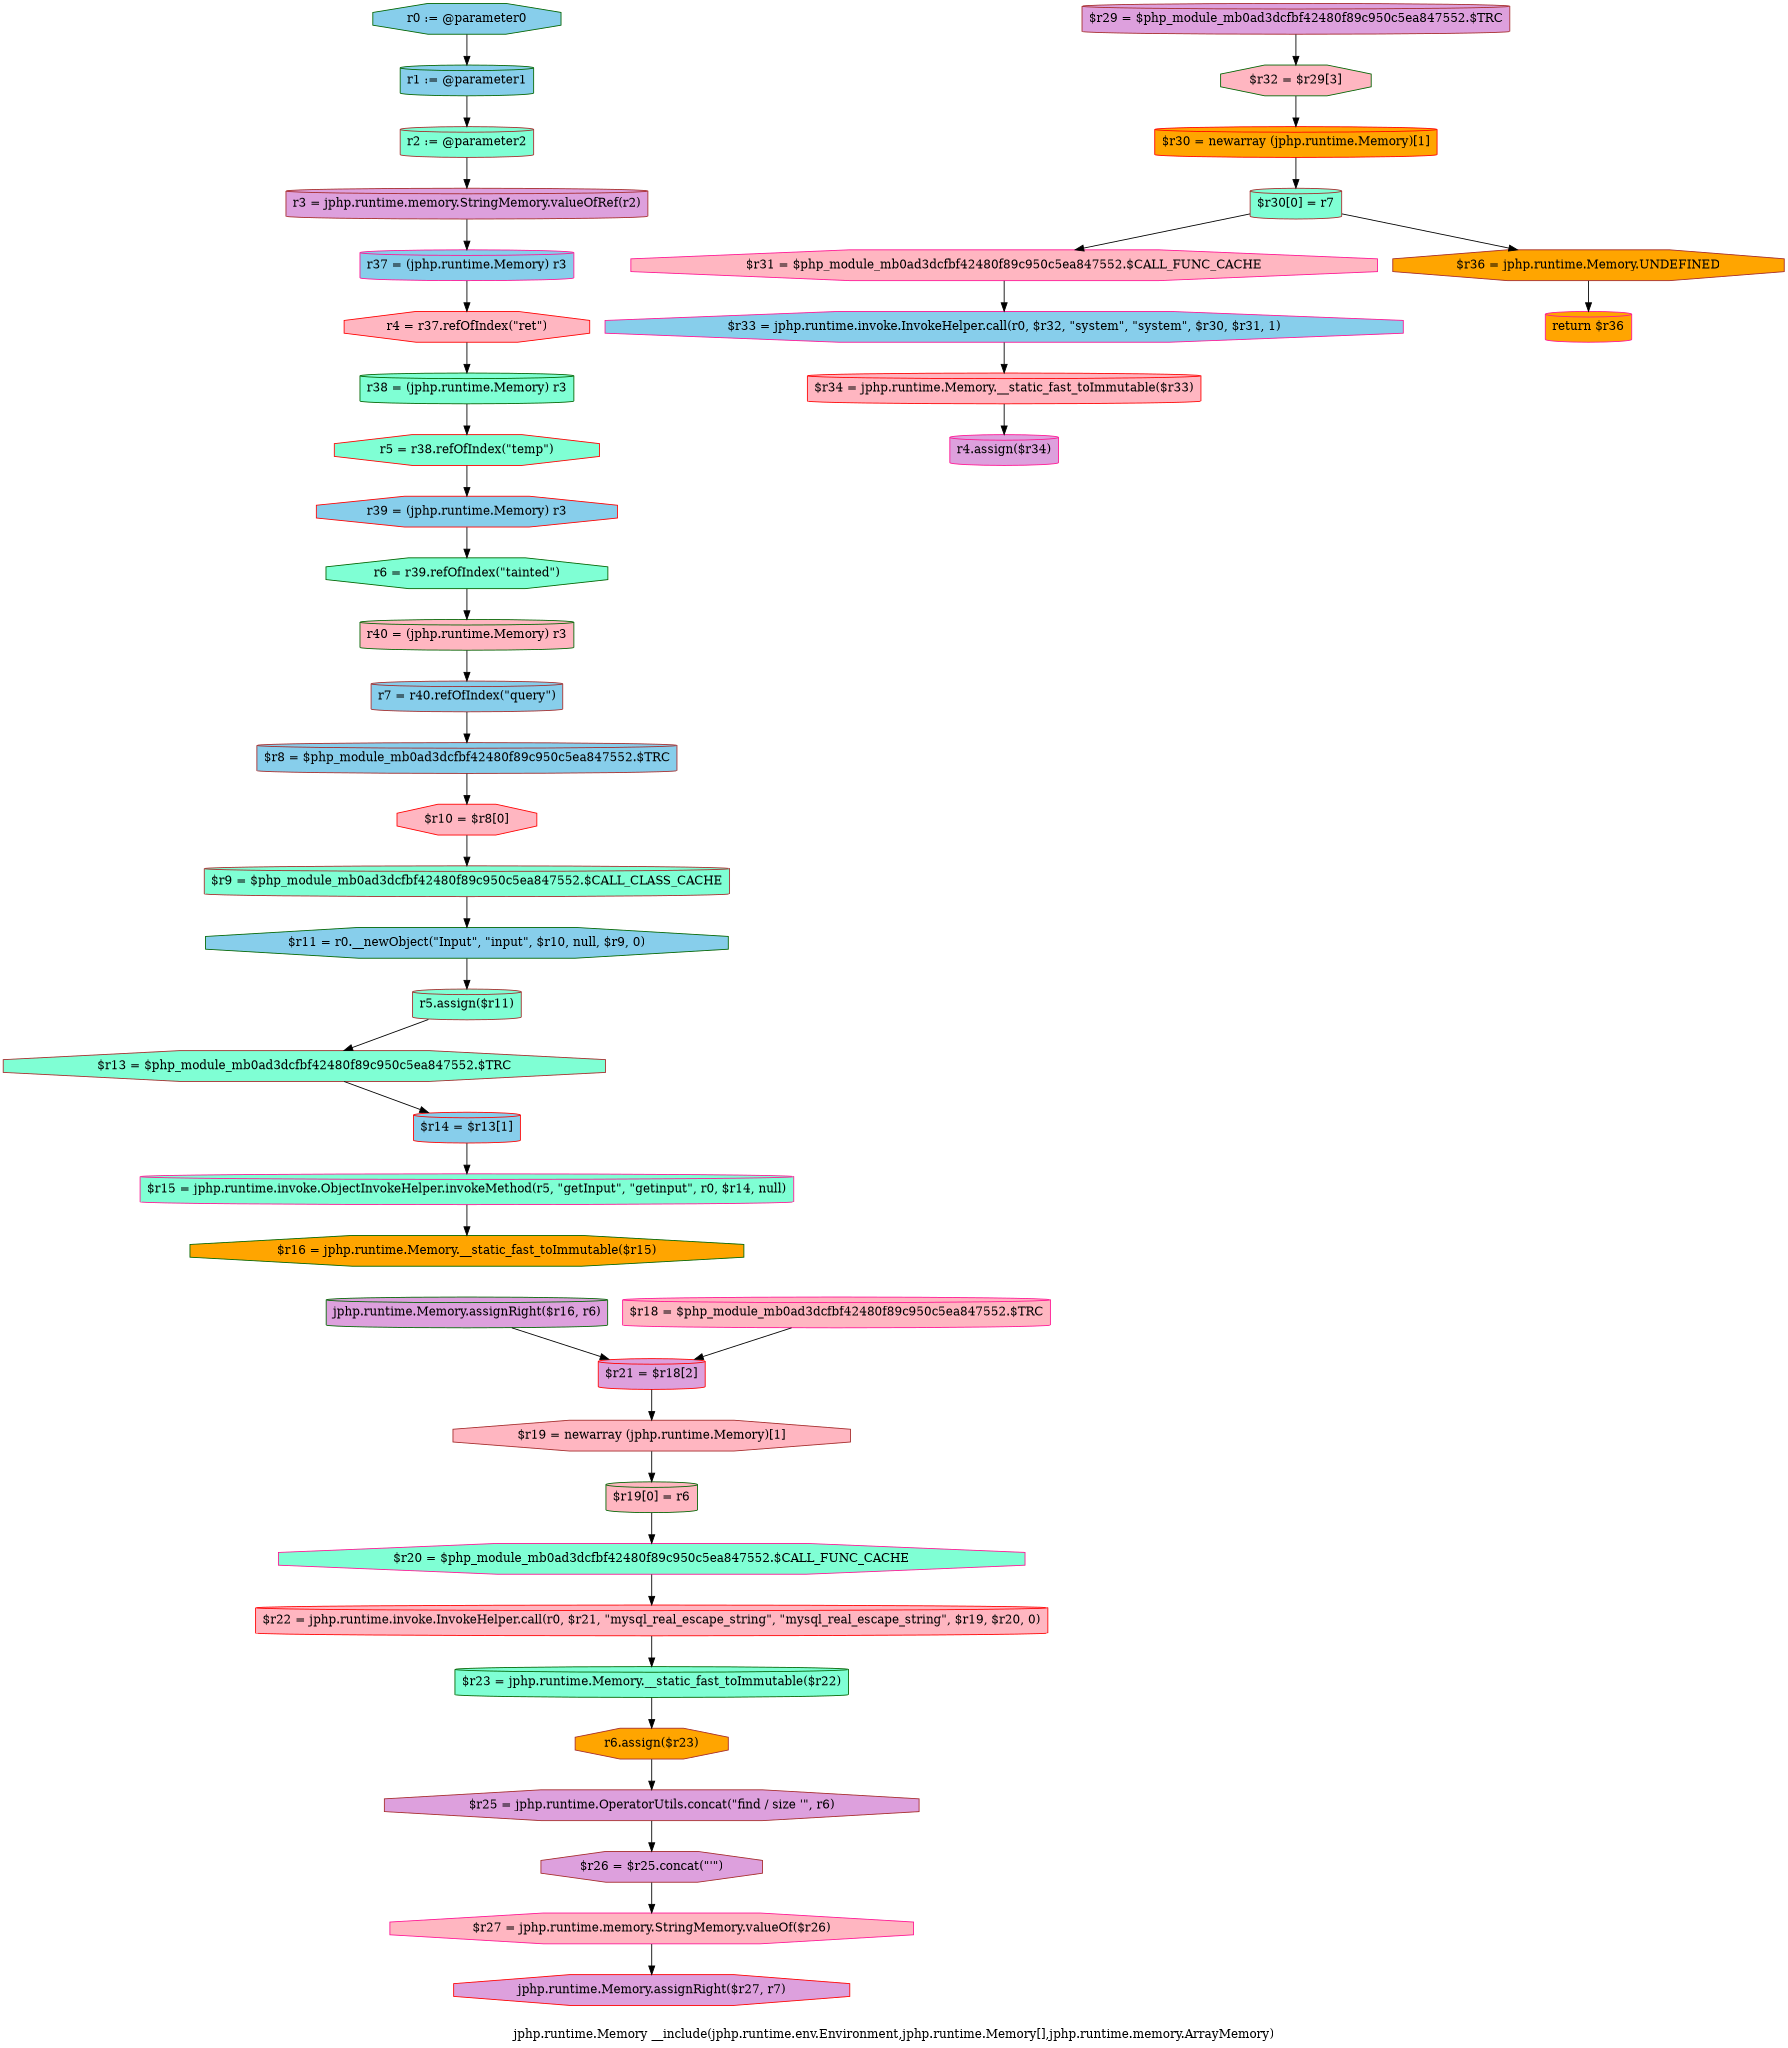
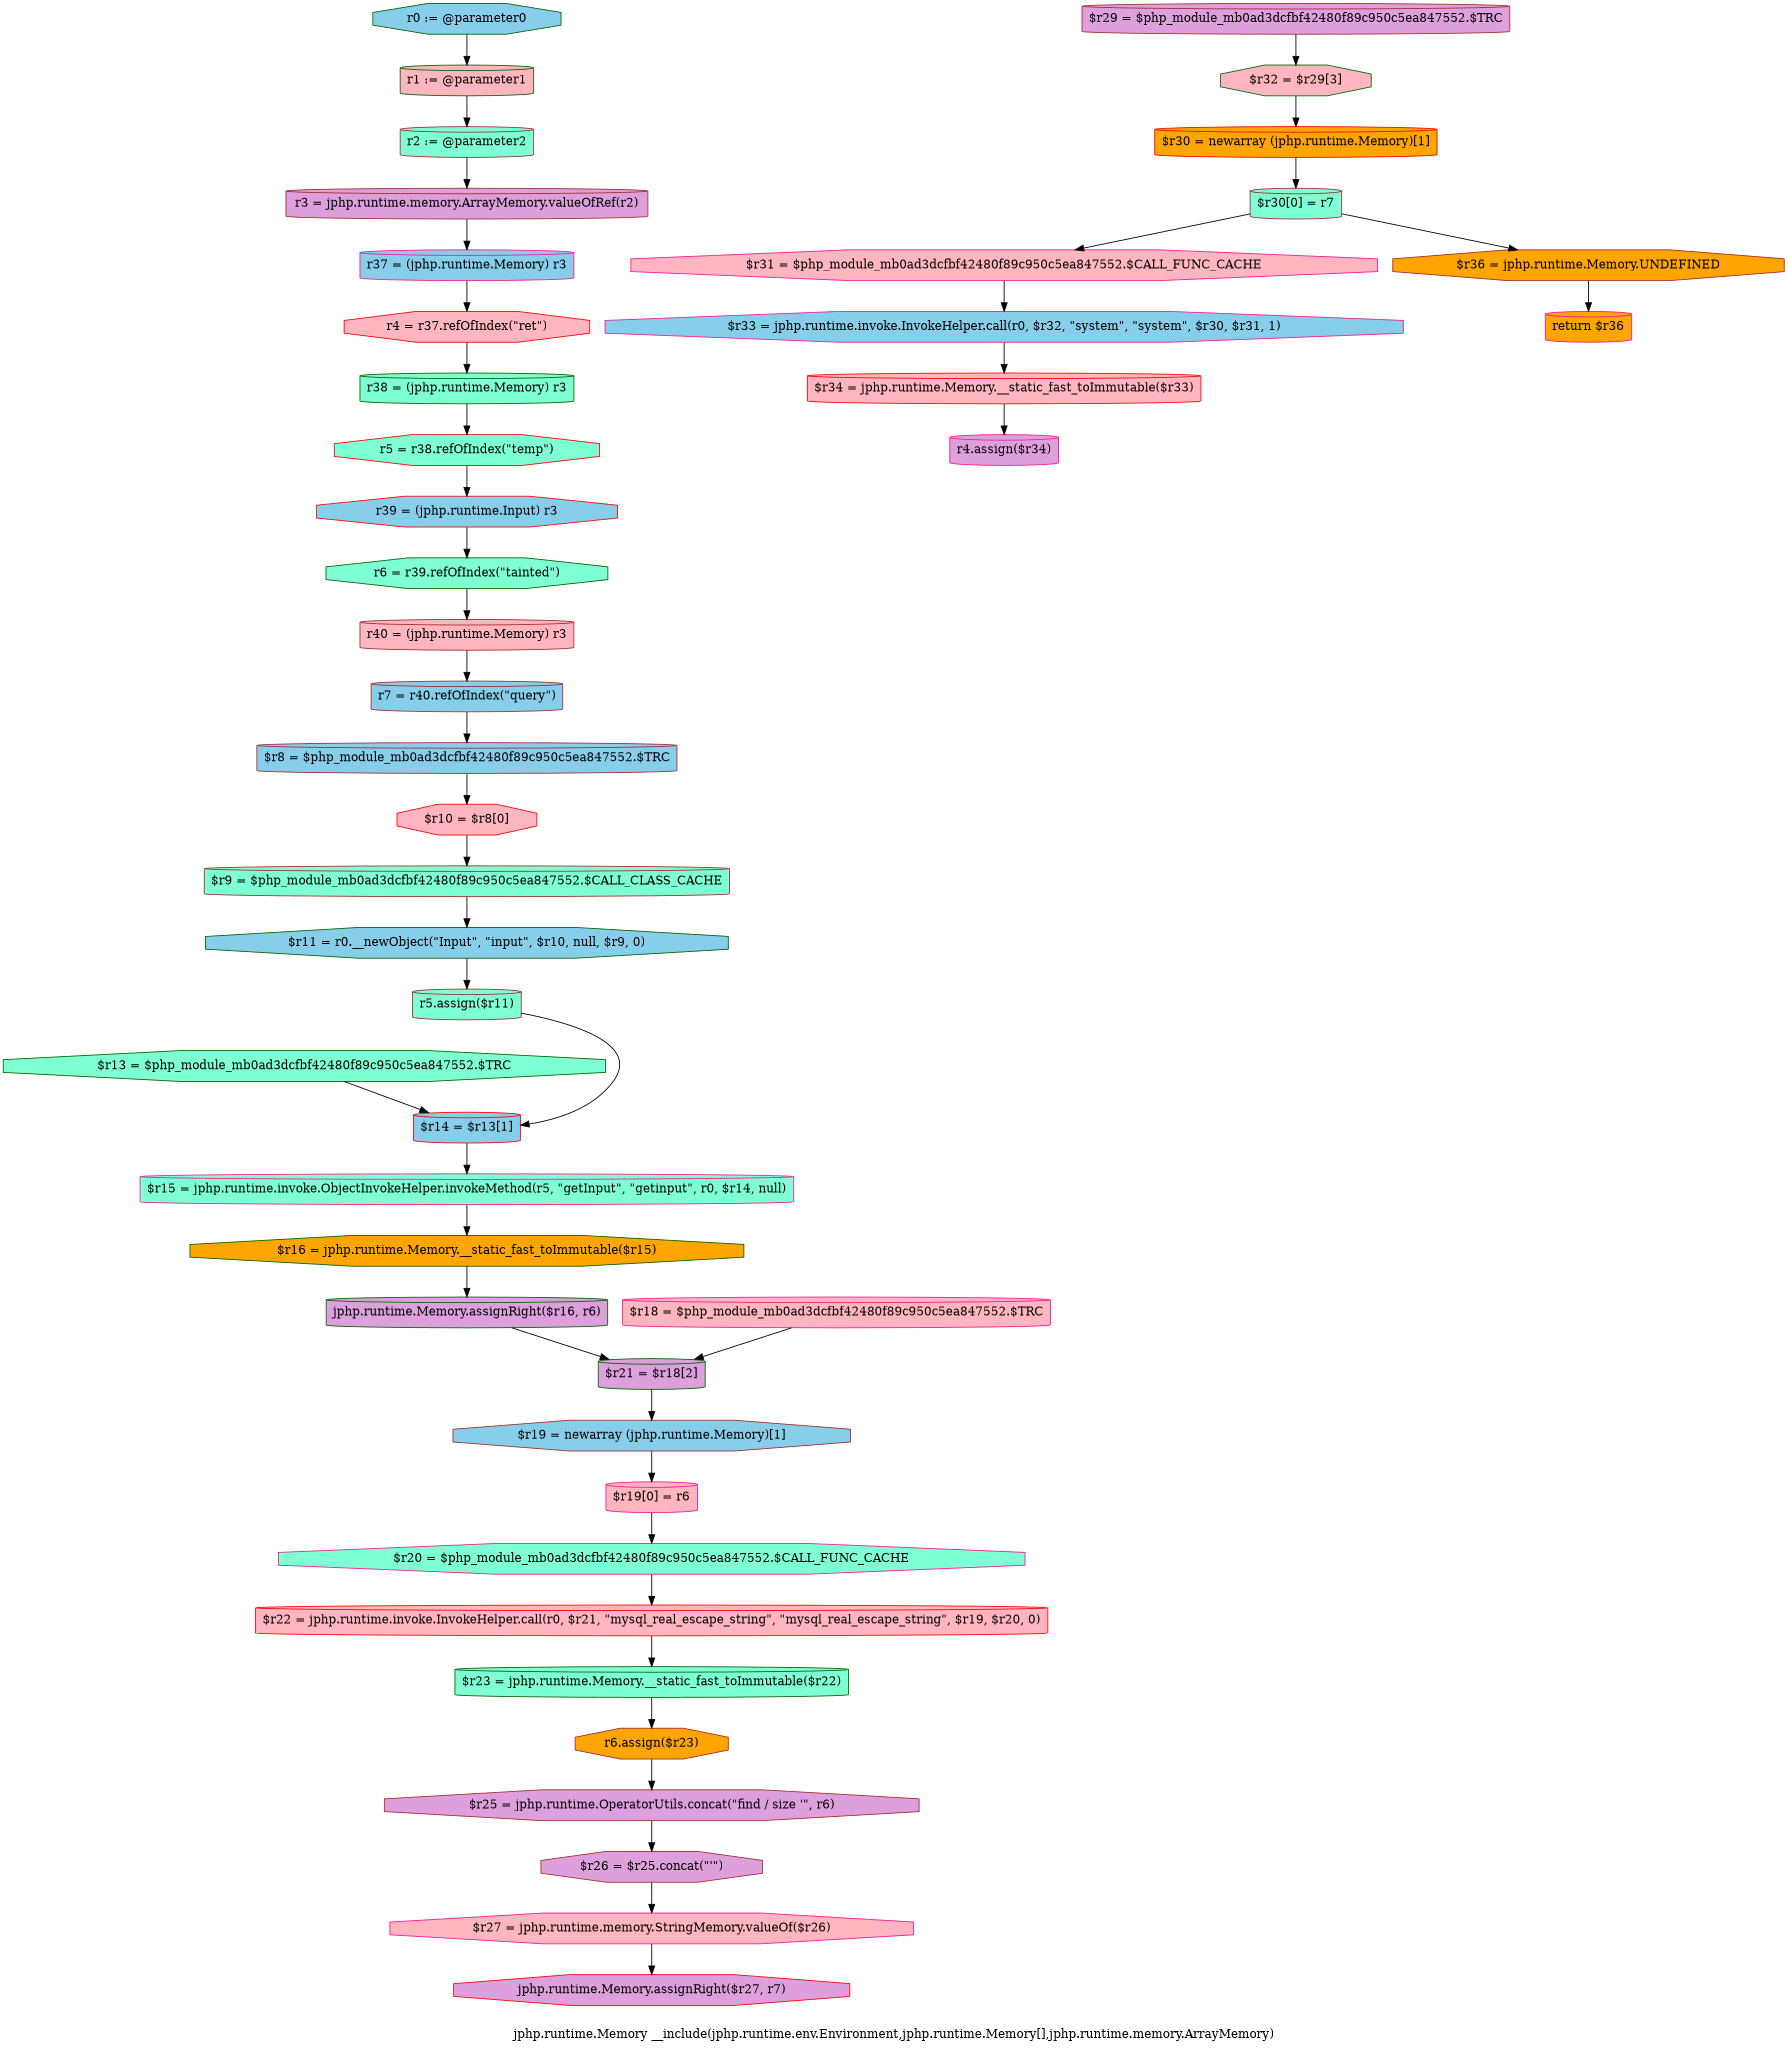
(467, 80) -> (467, 80)
(467, 204) -> (467, 204)
(467, 512) -> (467, 512)
(467, 635) -> (467, 635)
(390, 1034) -> (619, 1064)
(304, 1066) -> (304, 1066)
none -> (467, 1277)
(652, 1374) -> (652, 1374)
(652, 1436) -> (652, 1436)
(652, 1497) -> (652, 1497)
